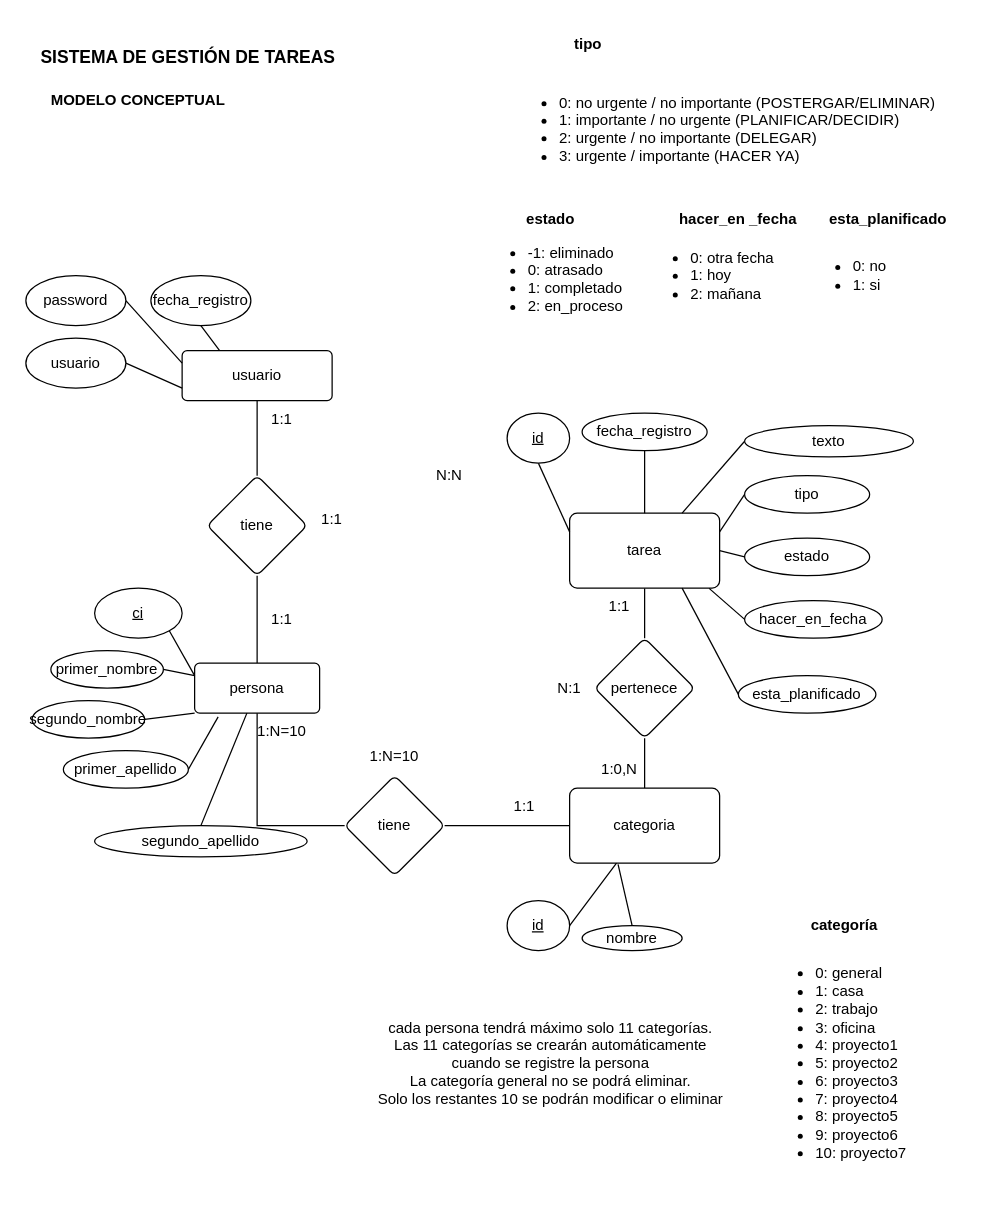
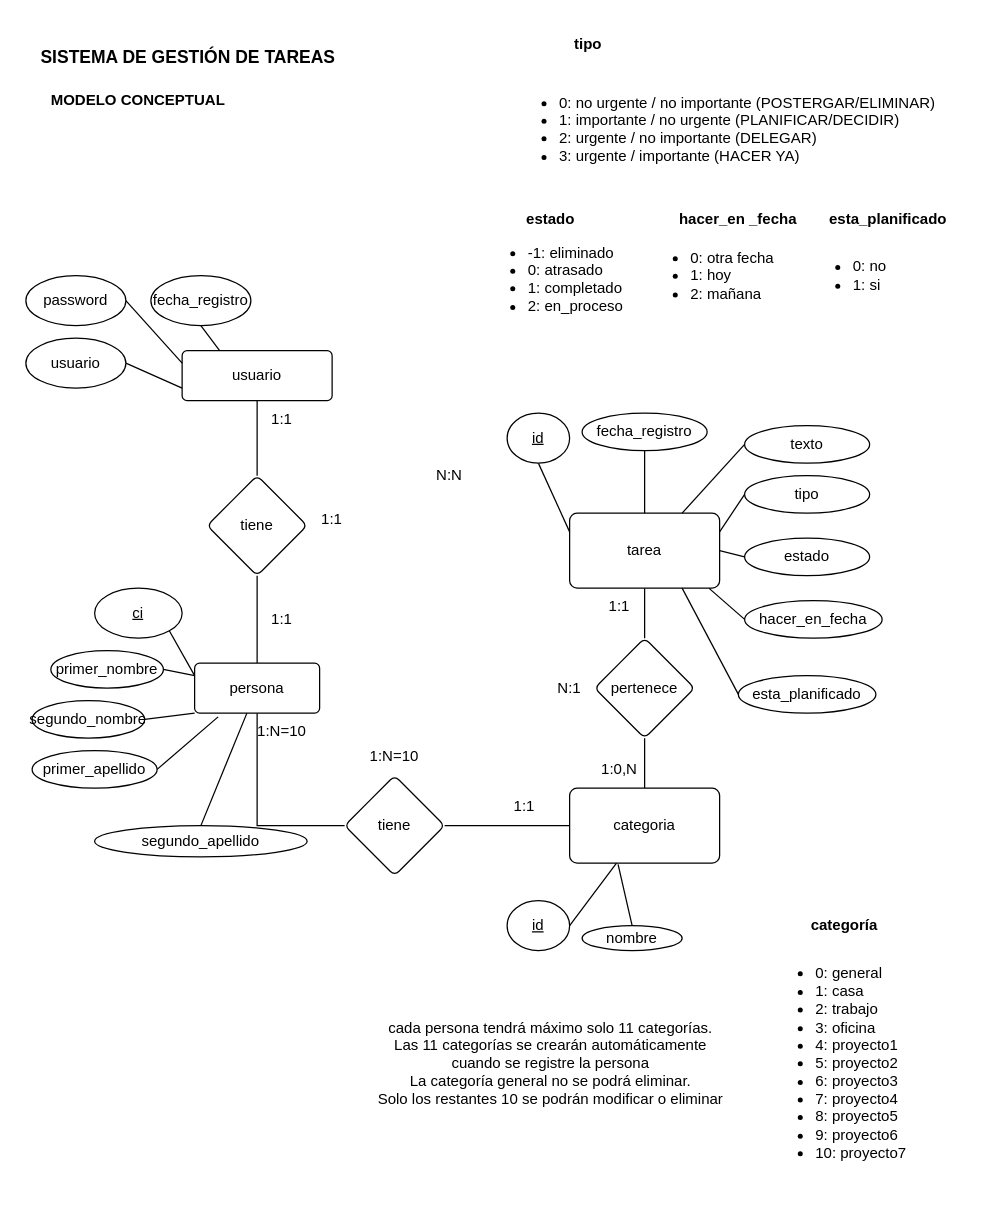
(829, 441) -> (807, 444)
(126, 769) -> (94, 769)
